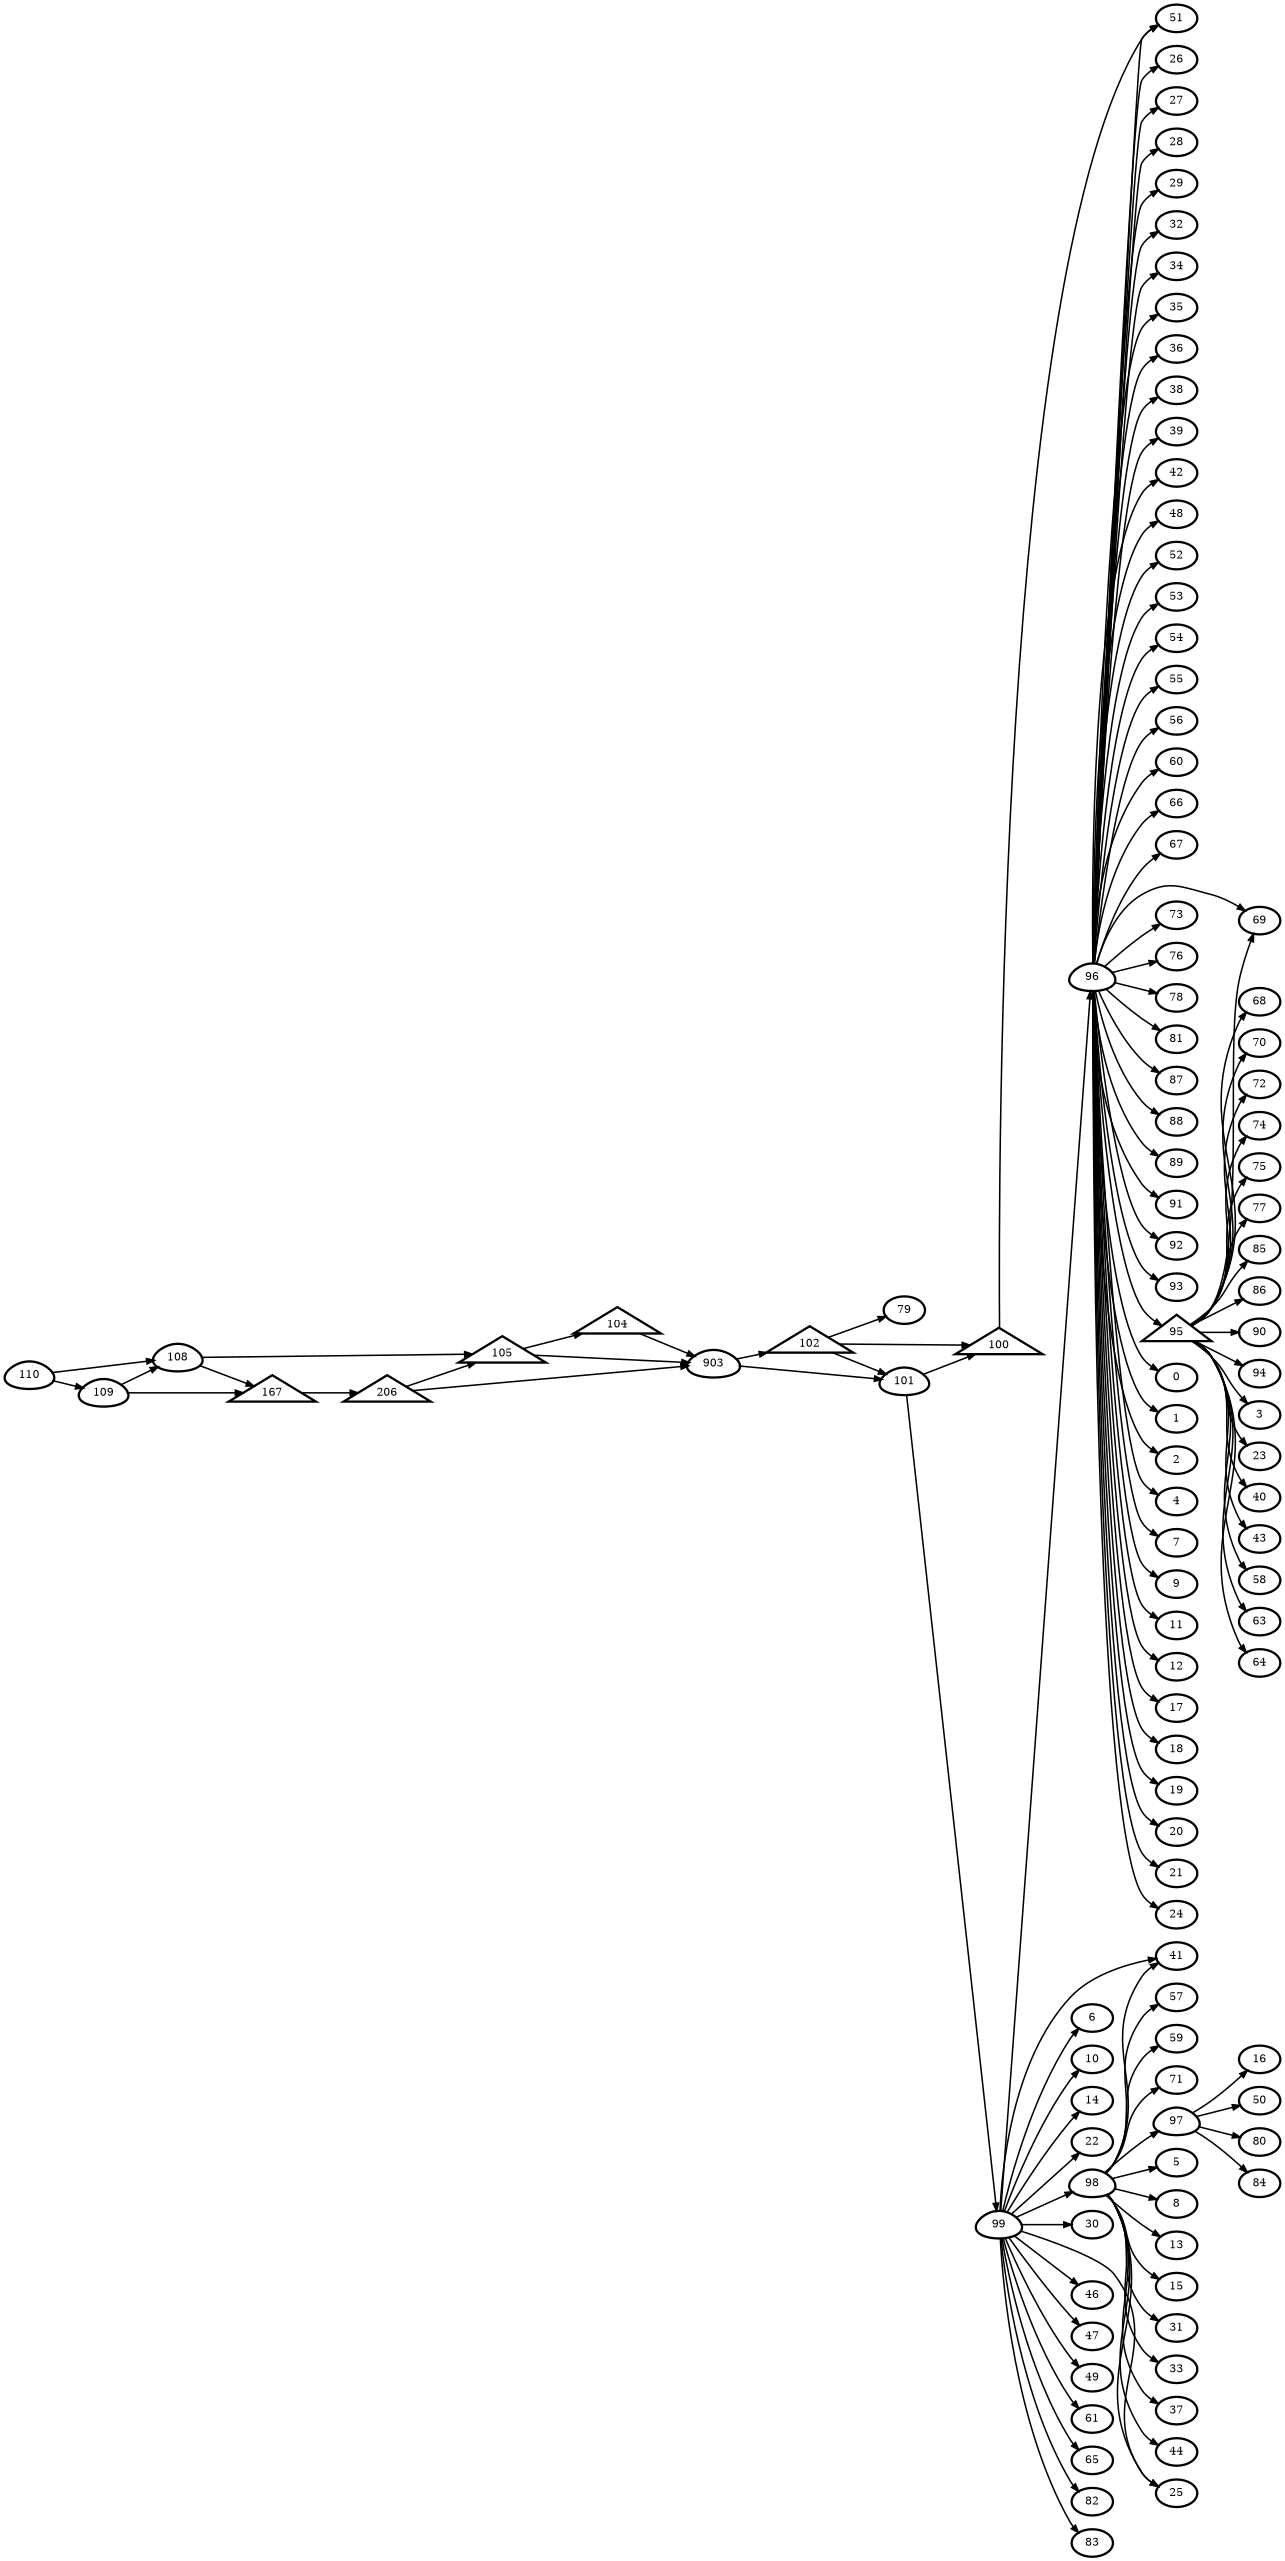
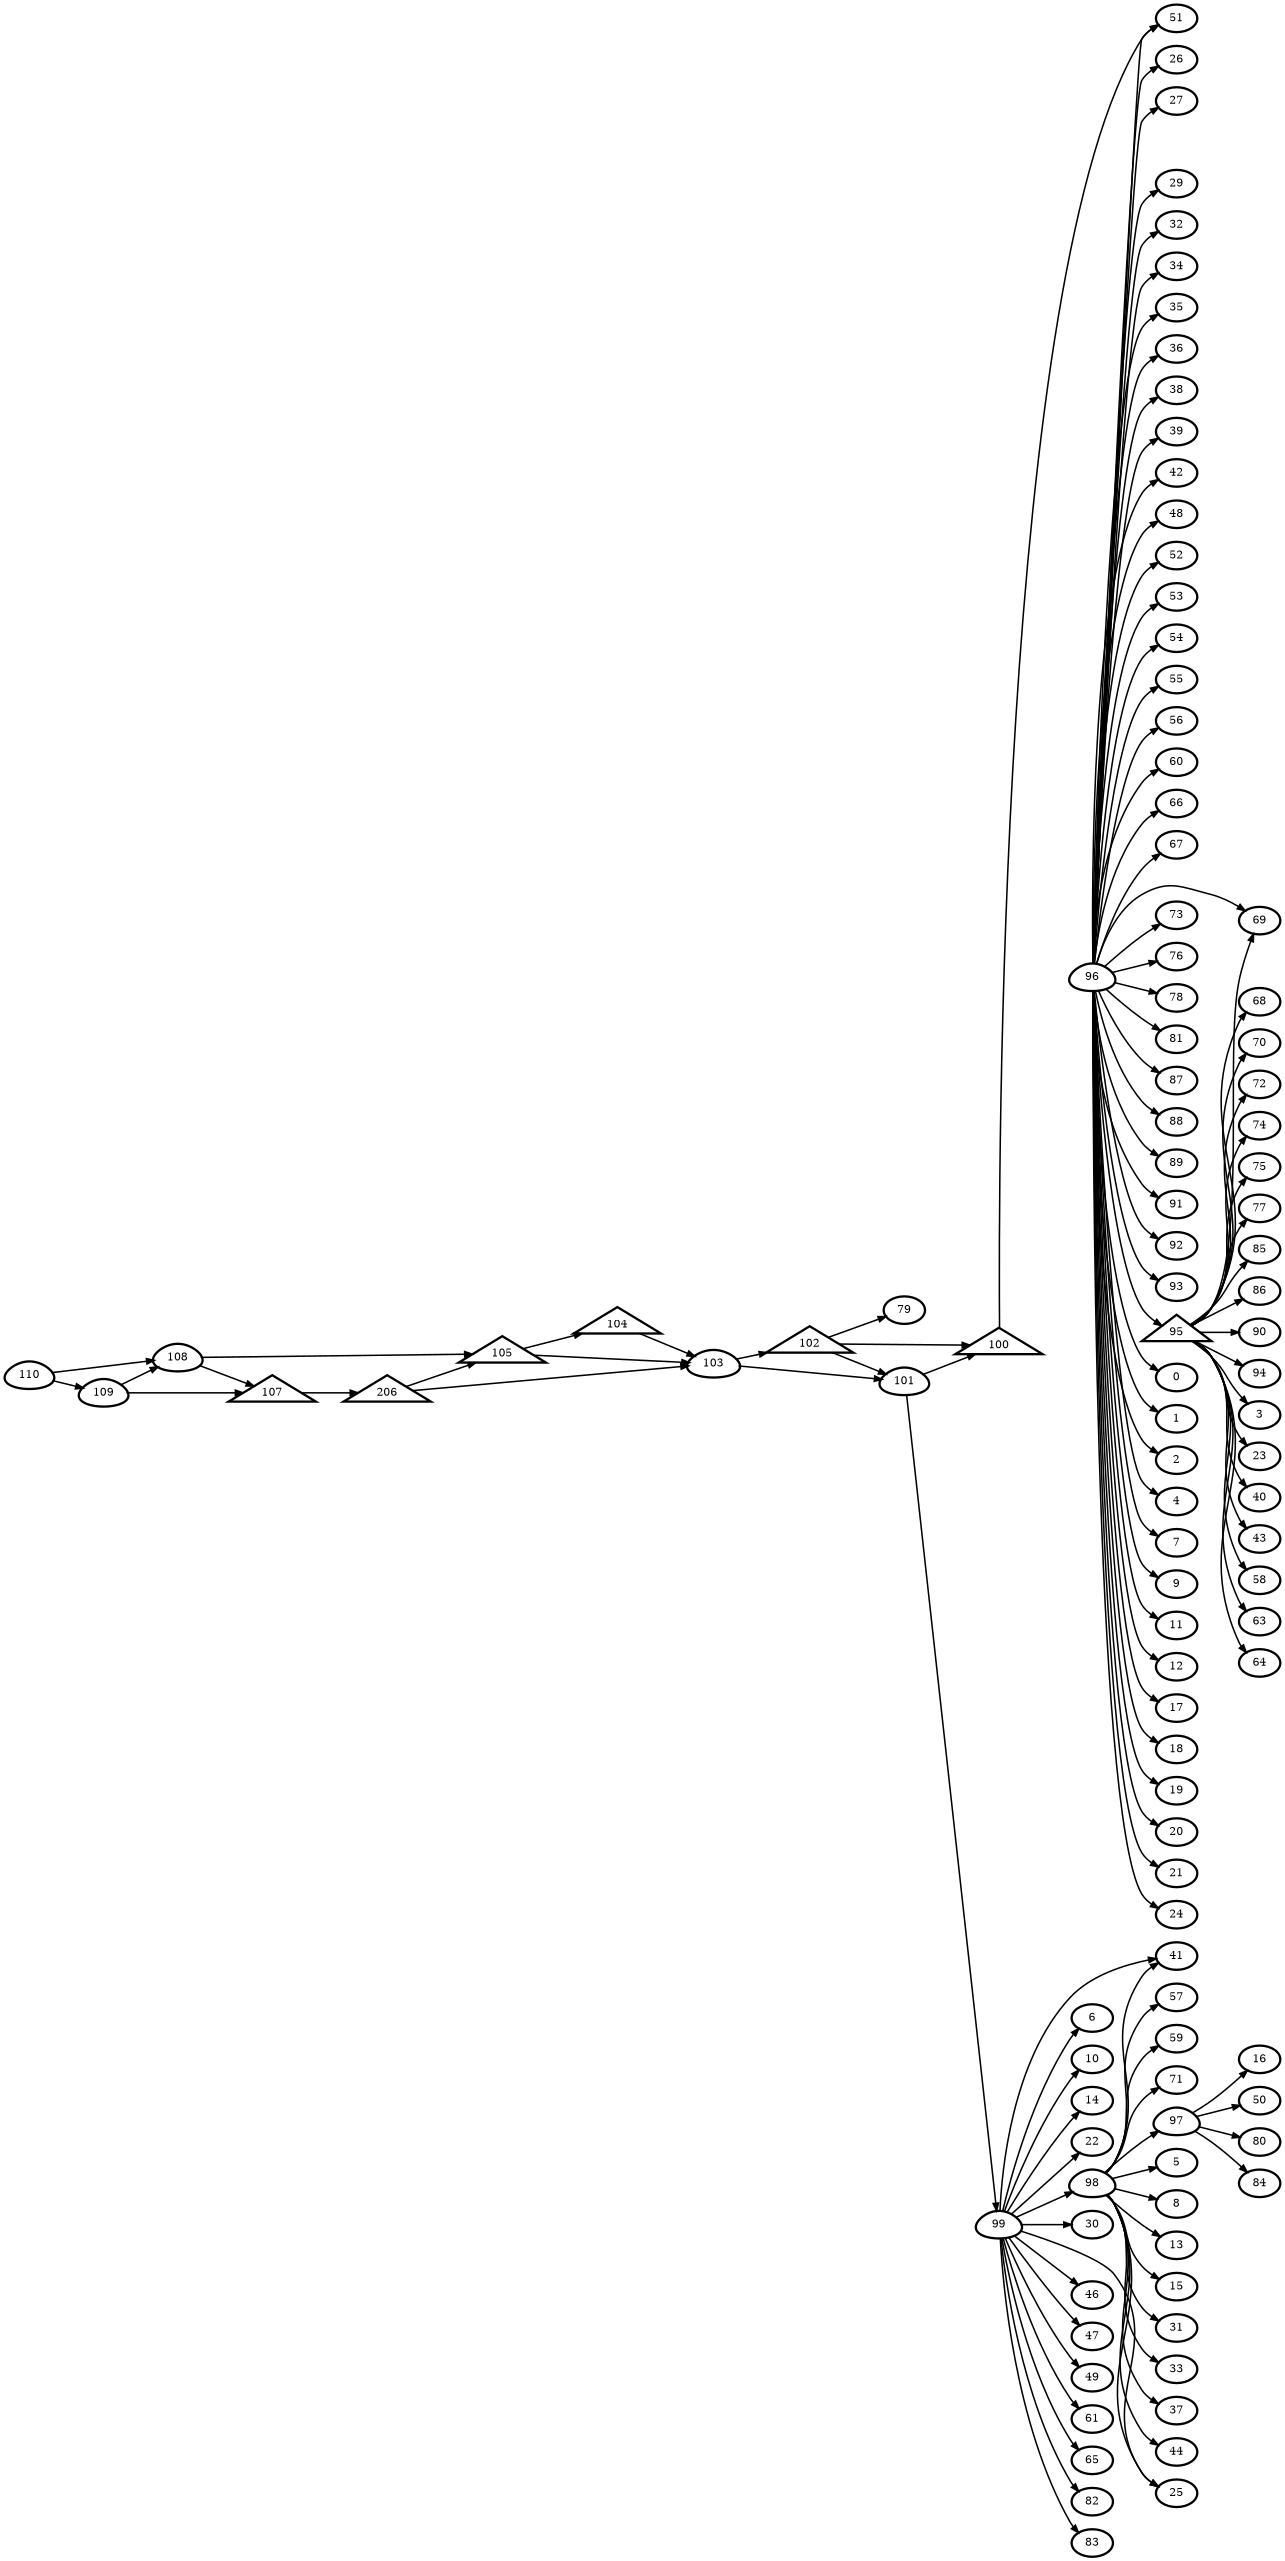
(1177, 142) -> none
(714, 1364) -> (714, 1364)
(272, 1393) -> (272, 1393)
(1045, 1605) -> none
